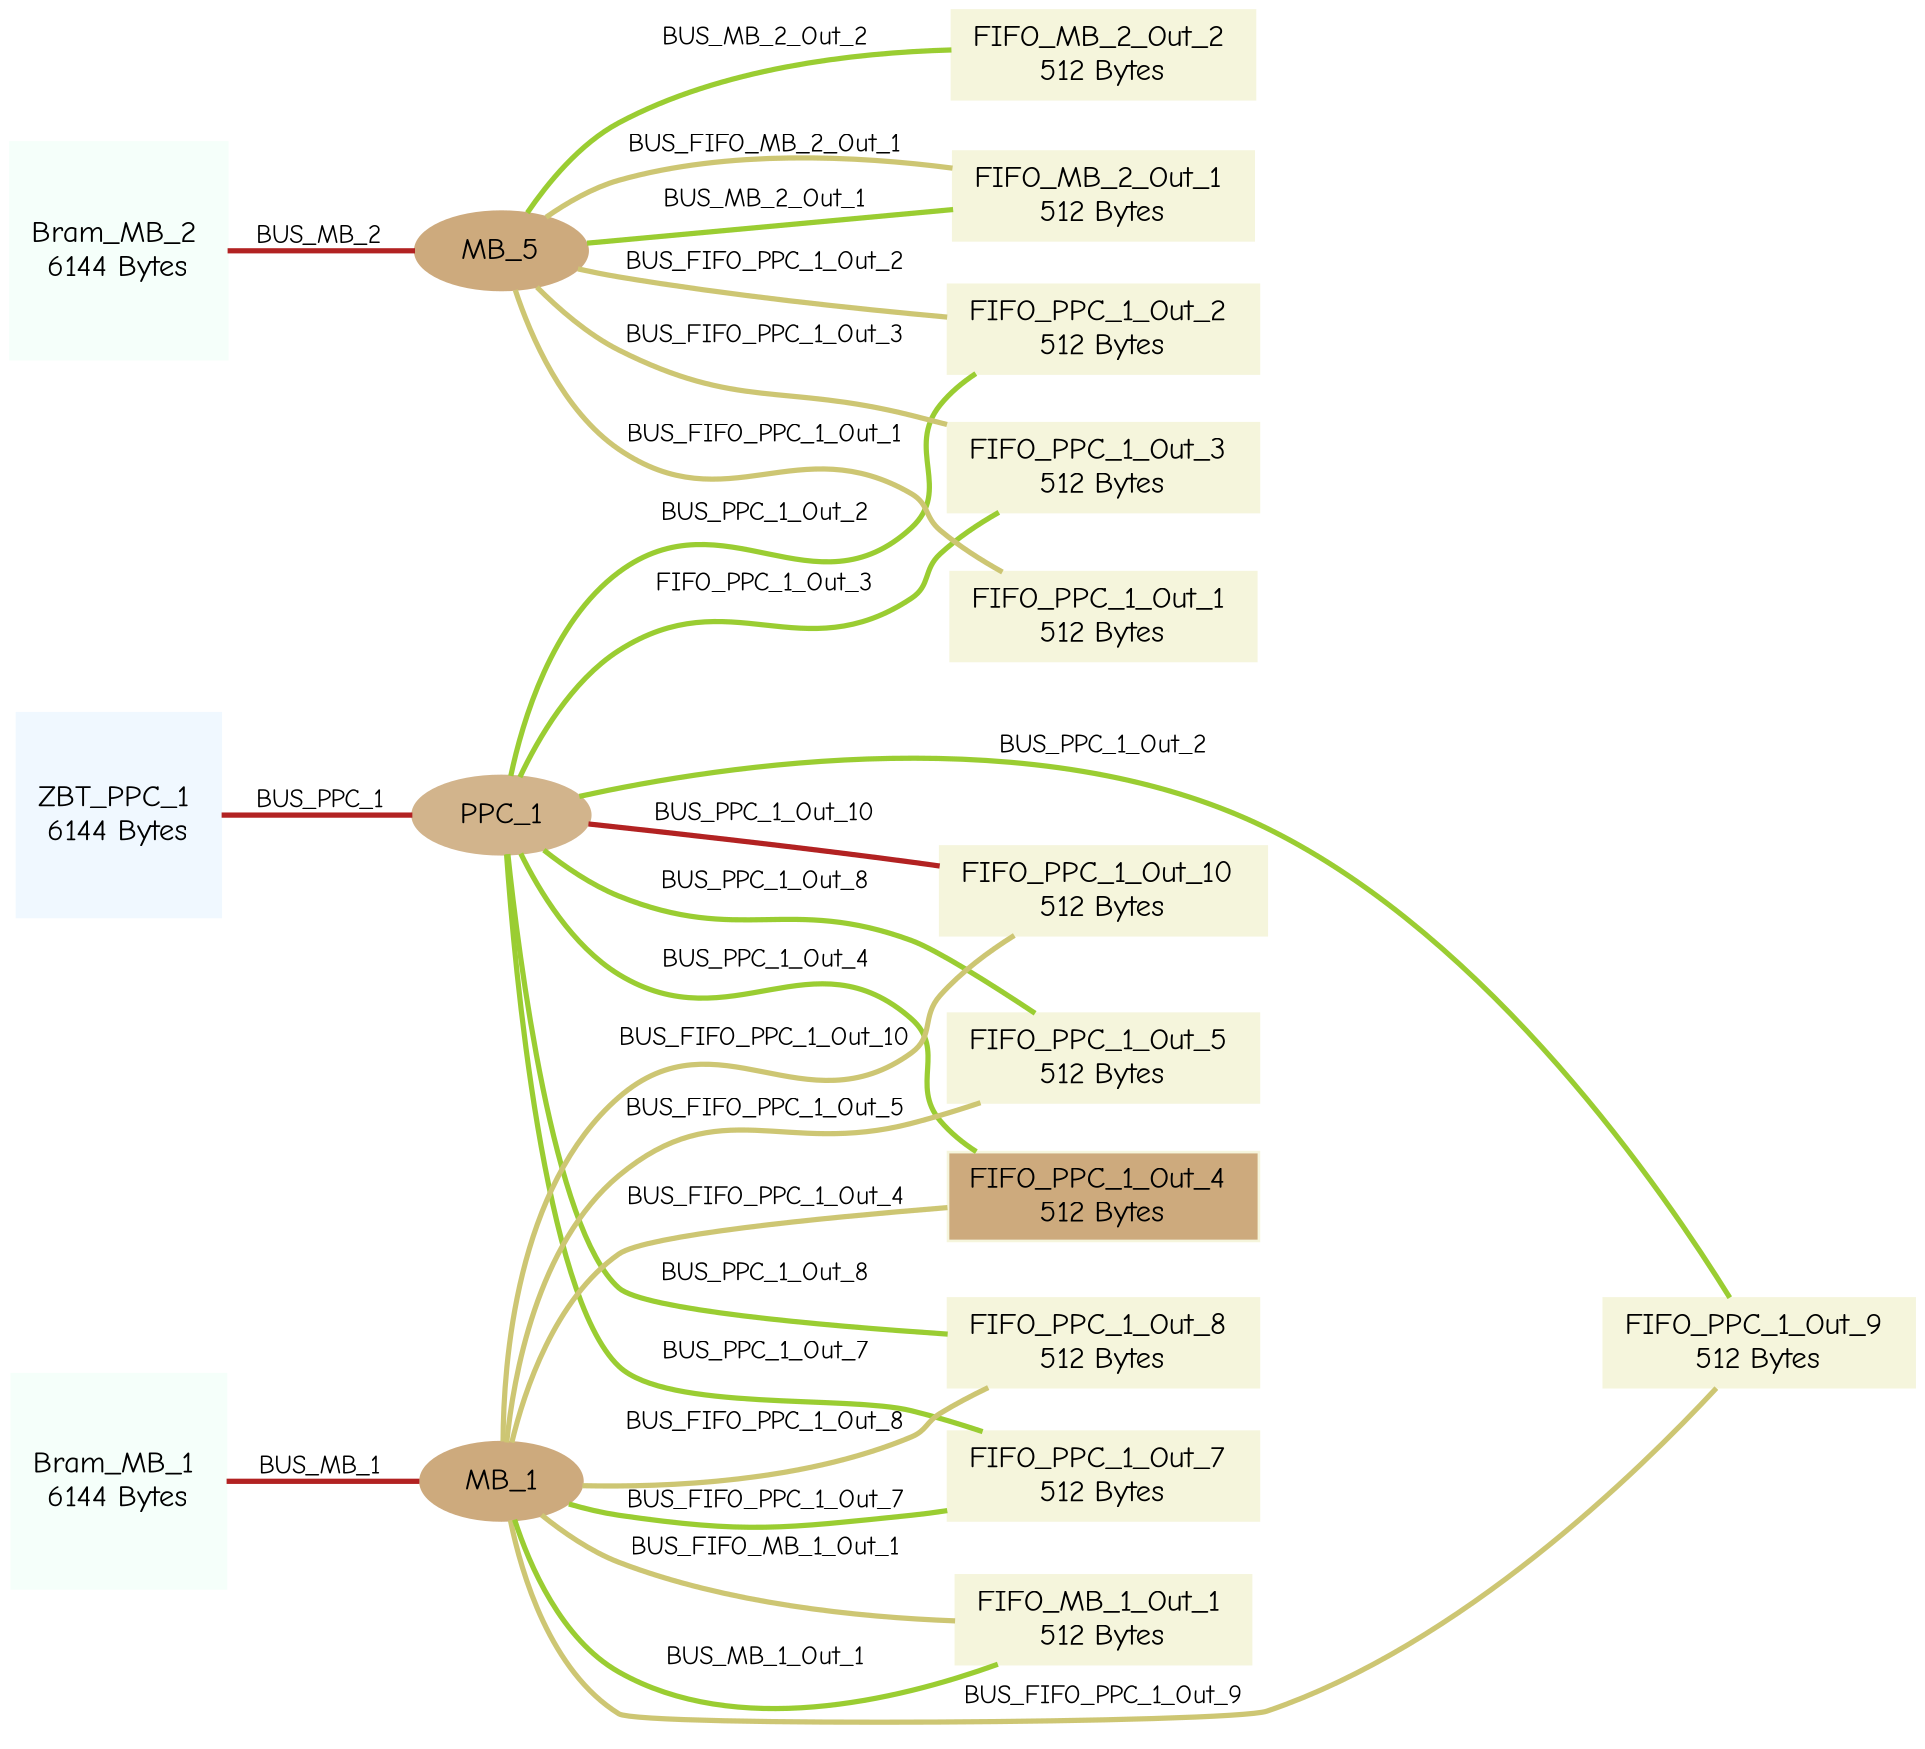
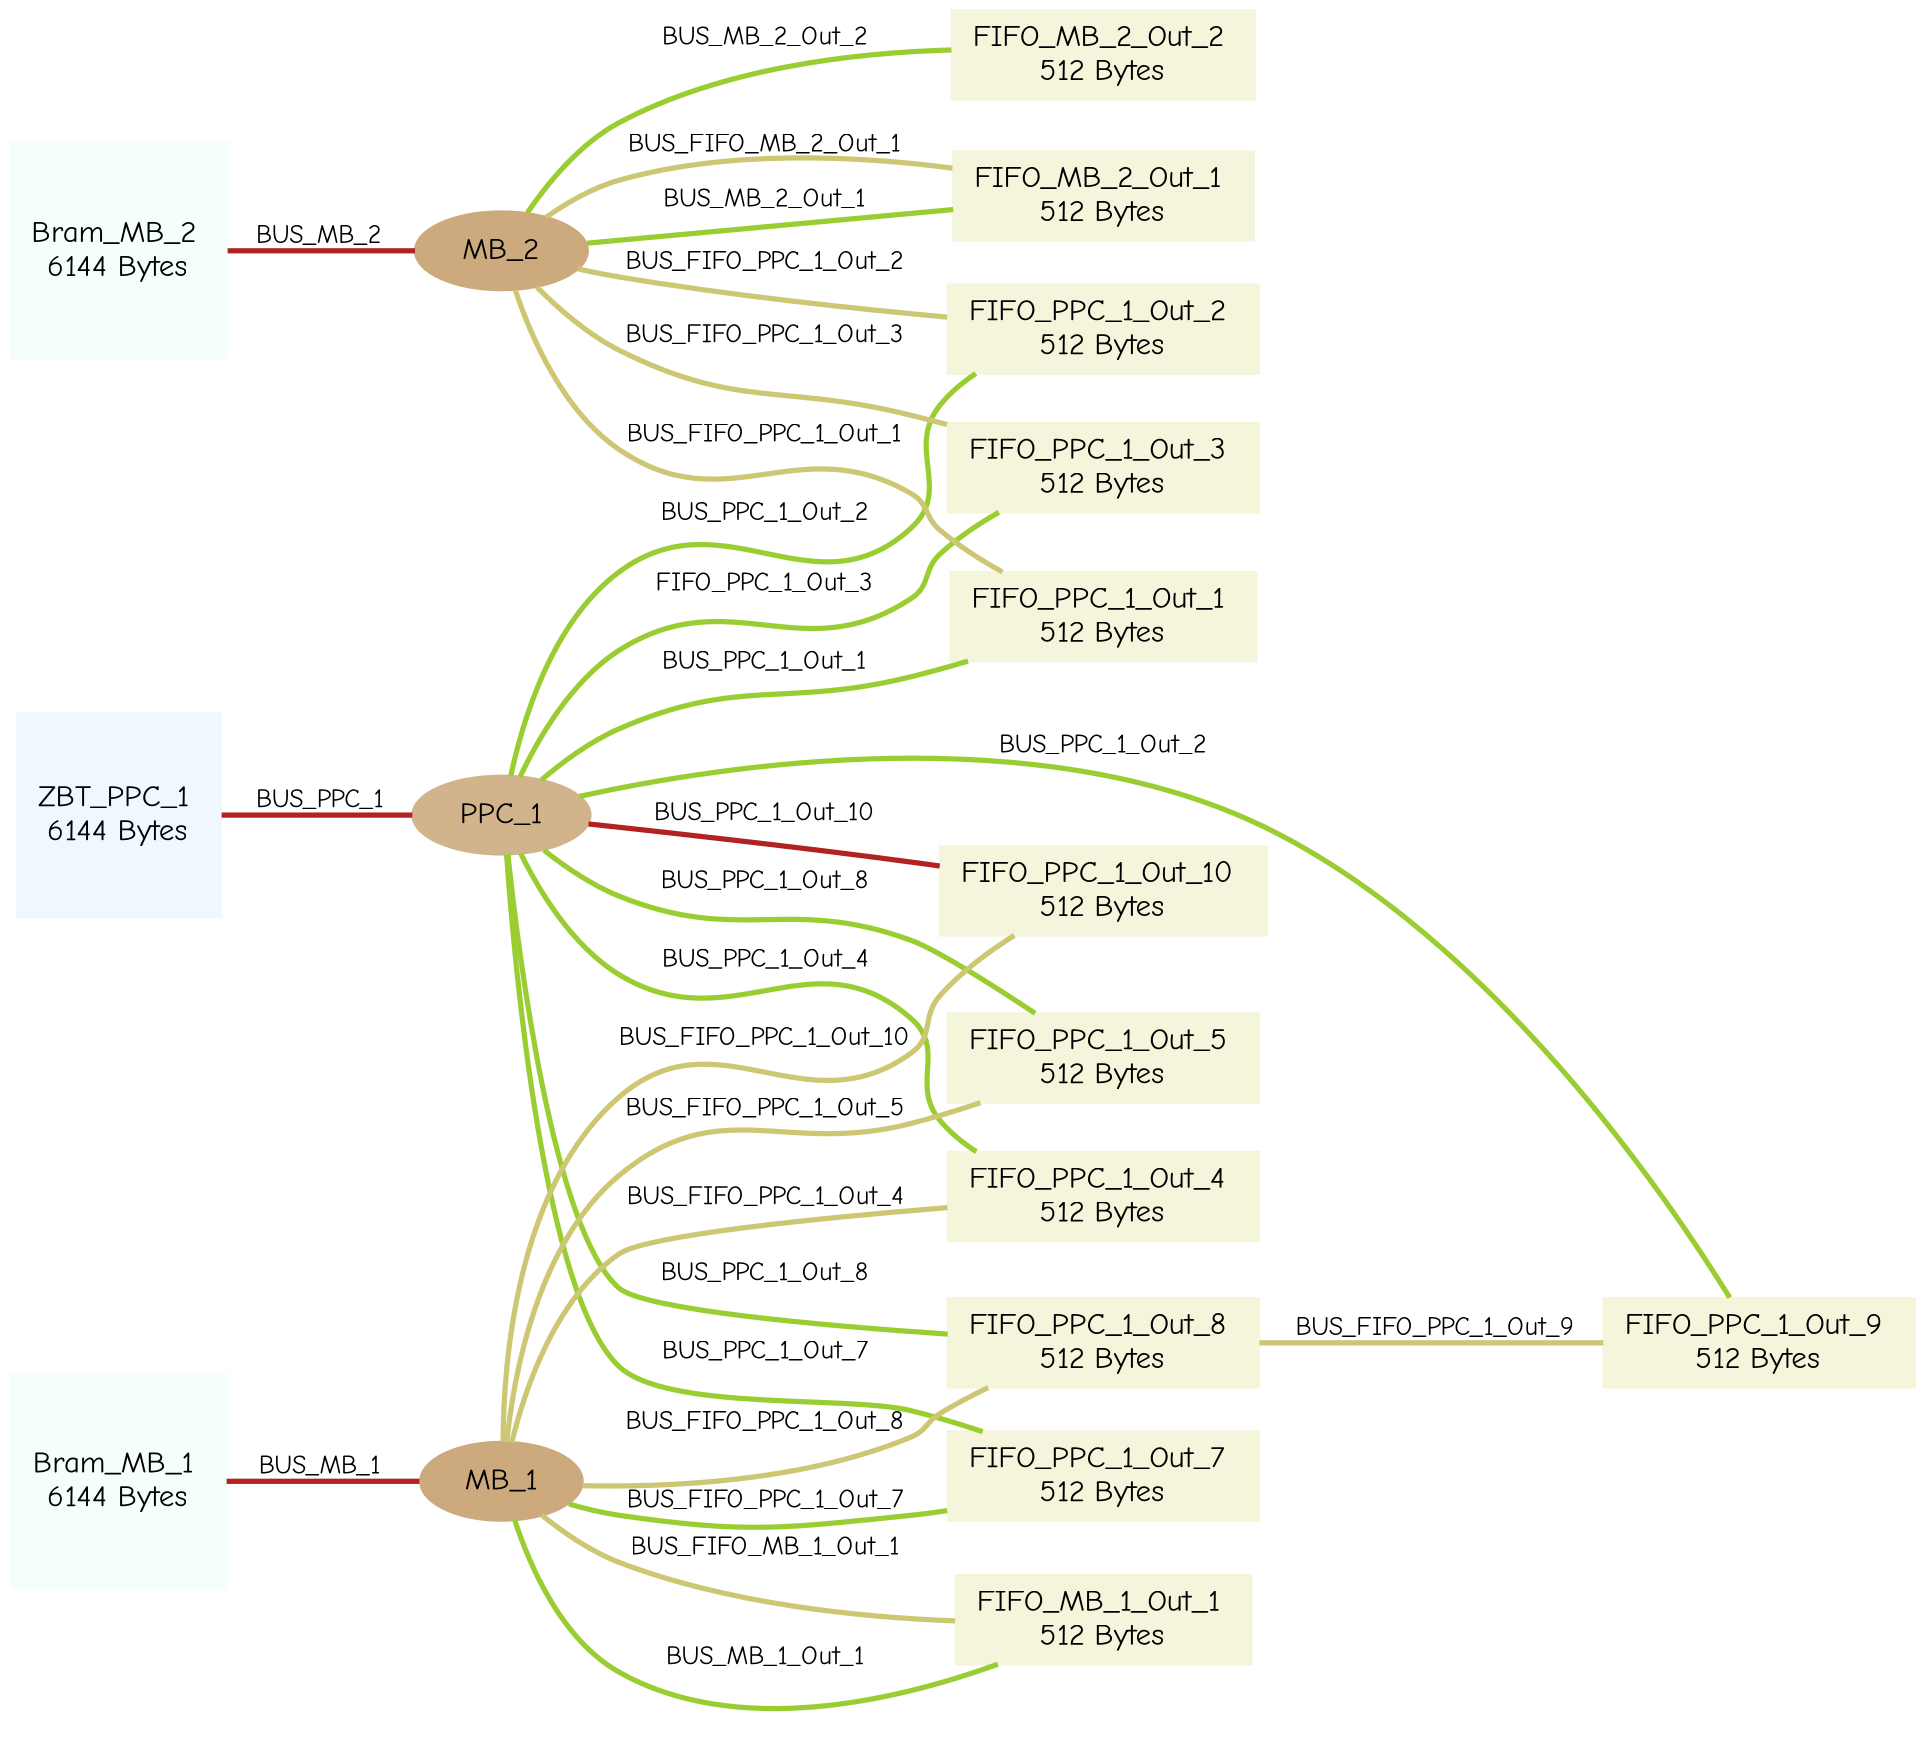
(501, 251) -> (501, 251)
none -> (746, 696)
(1103, 1197) -> (1103, 1197)
(1108, 1720) -> (1431, 1343)
